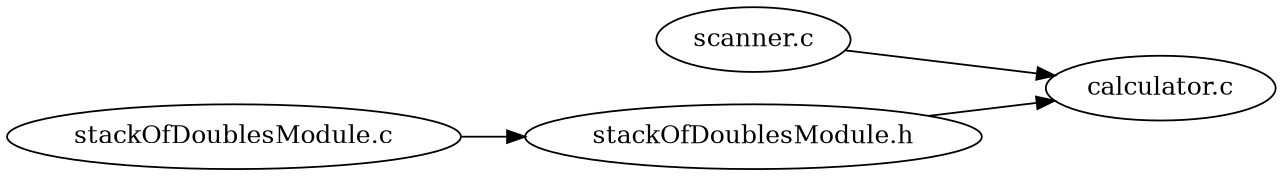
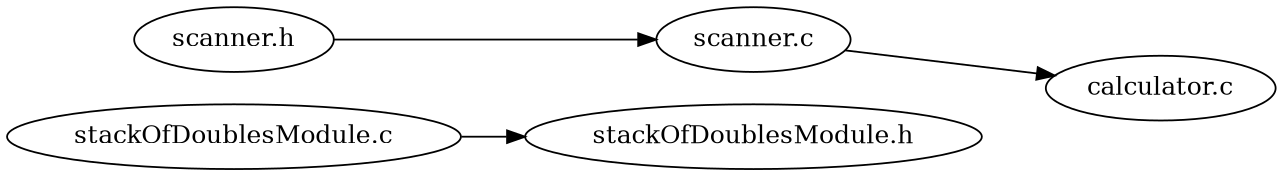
none -> (234, 40)
(982, 109) -> none
